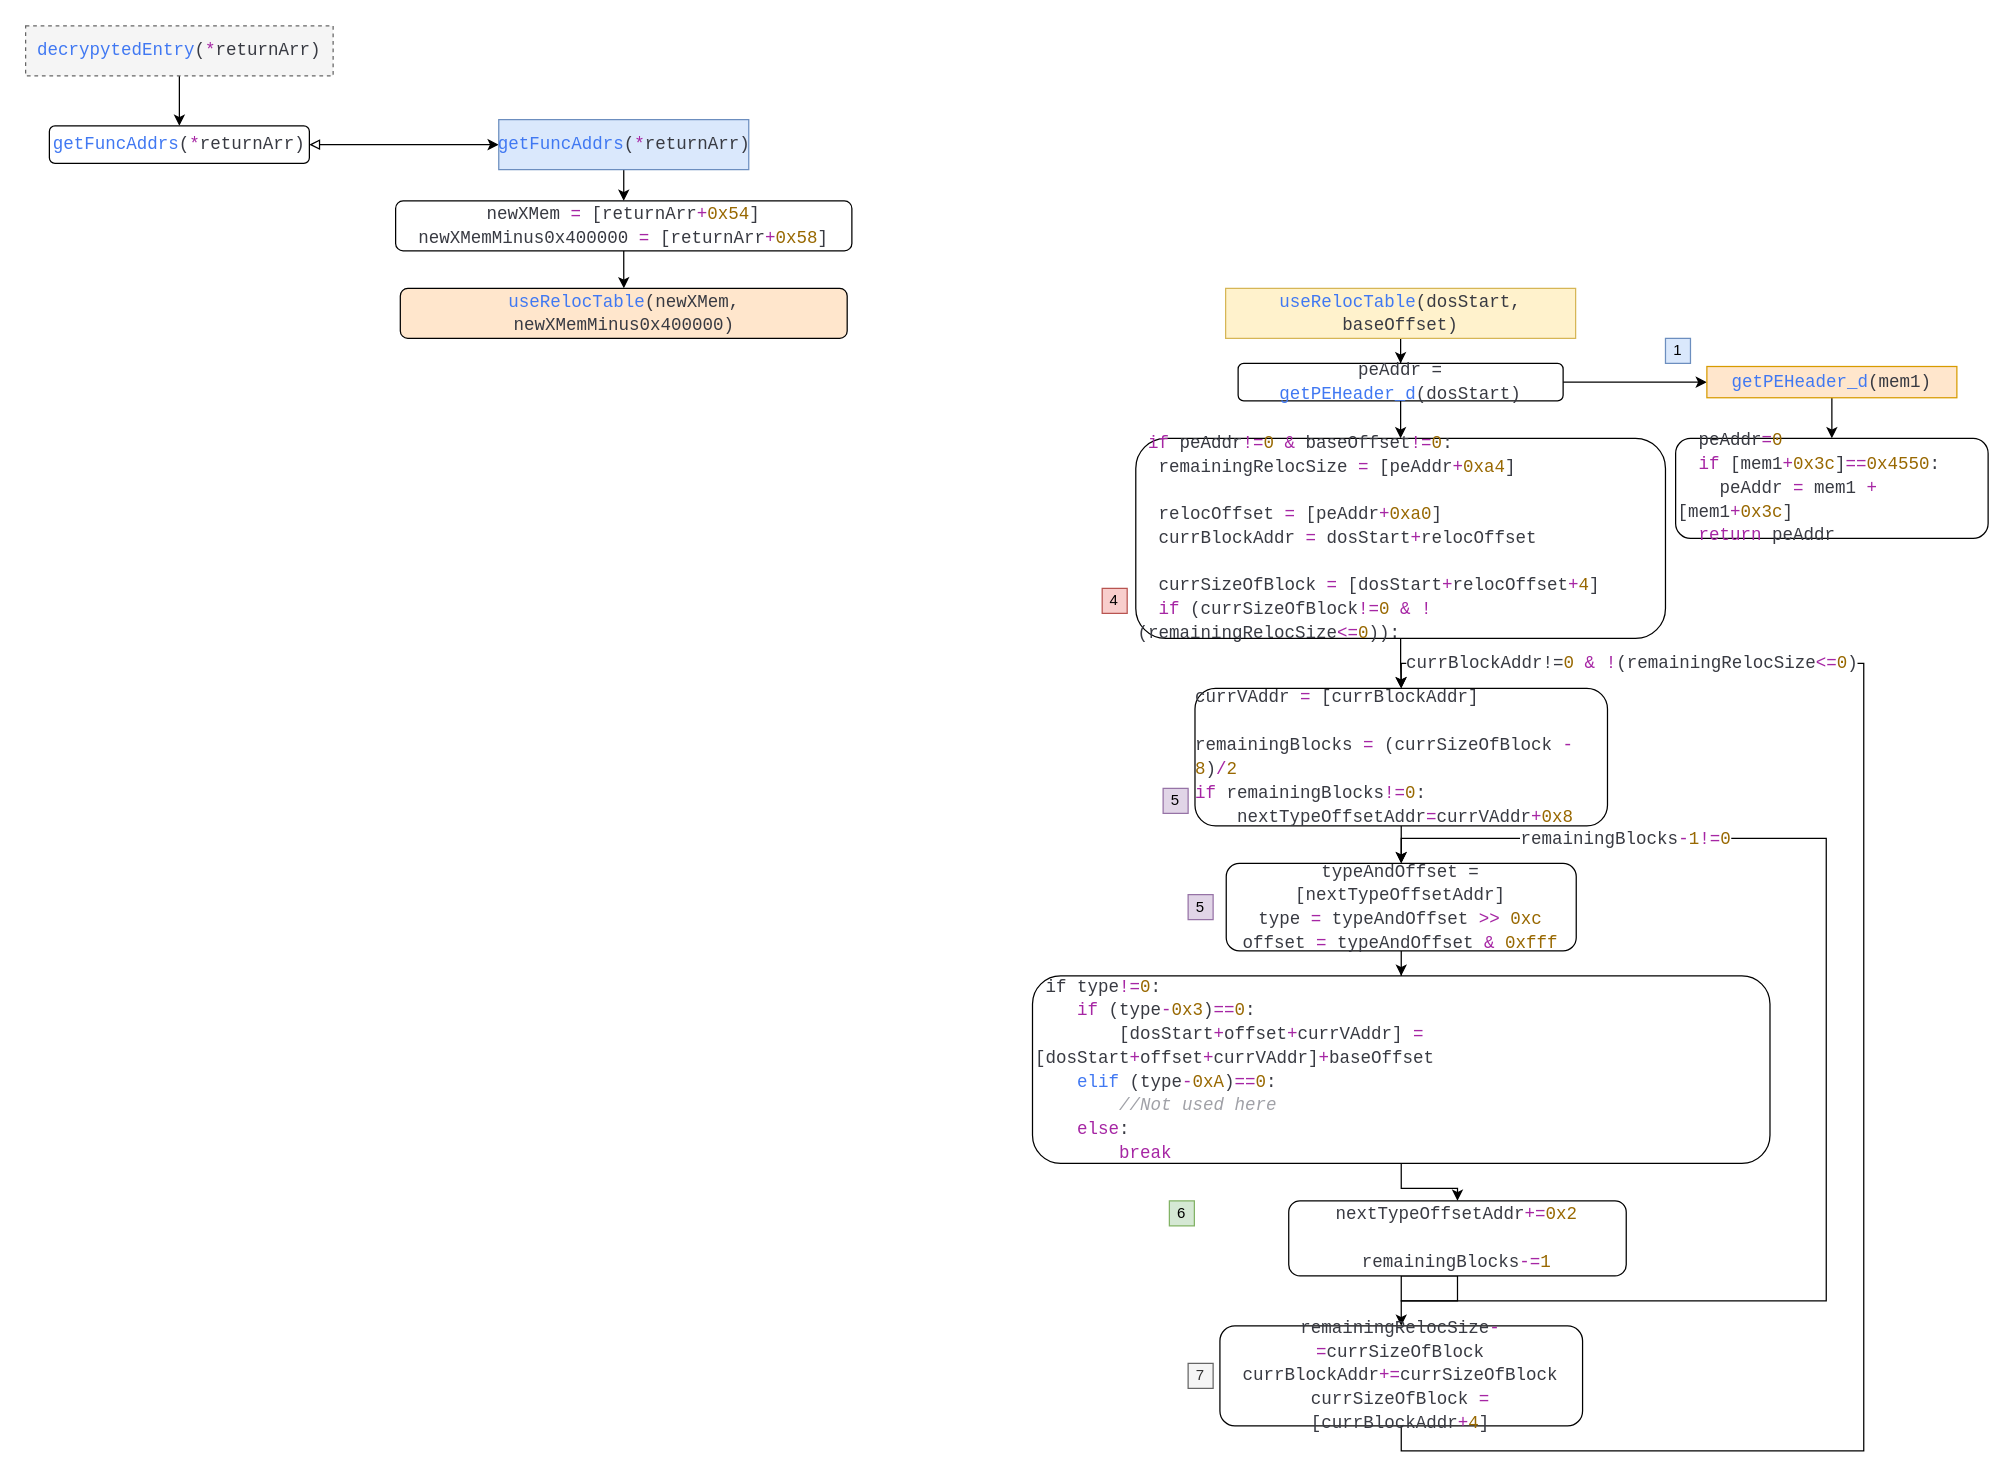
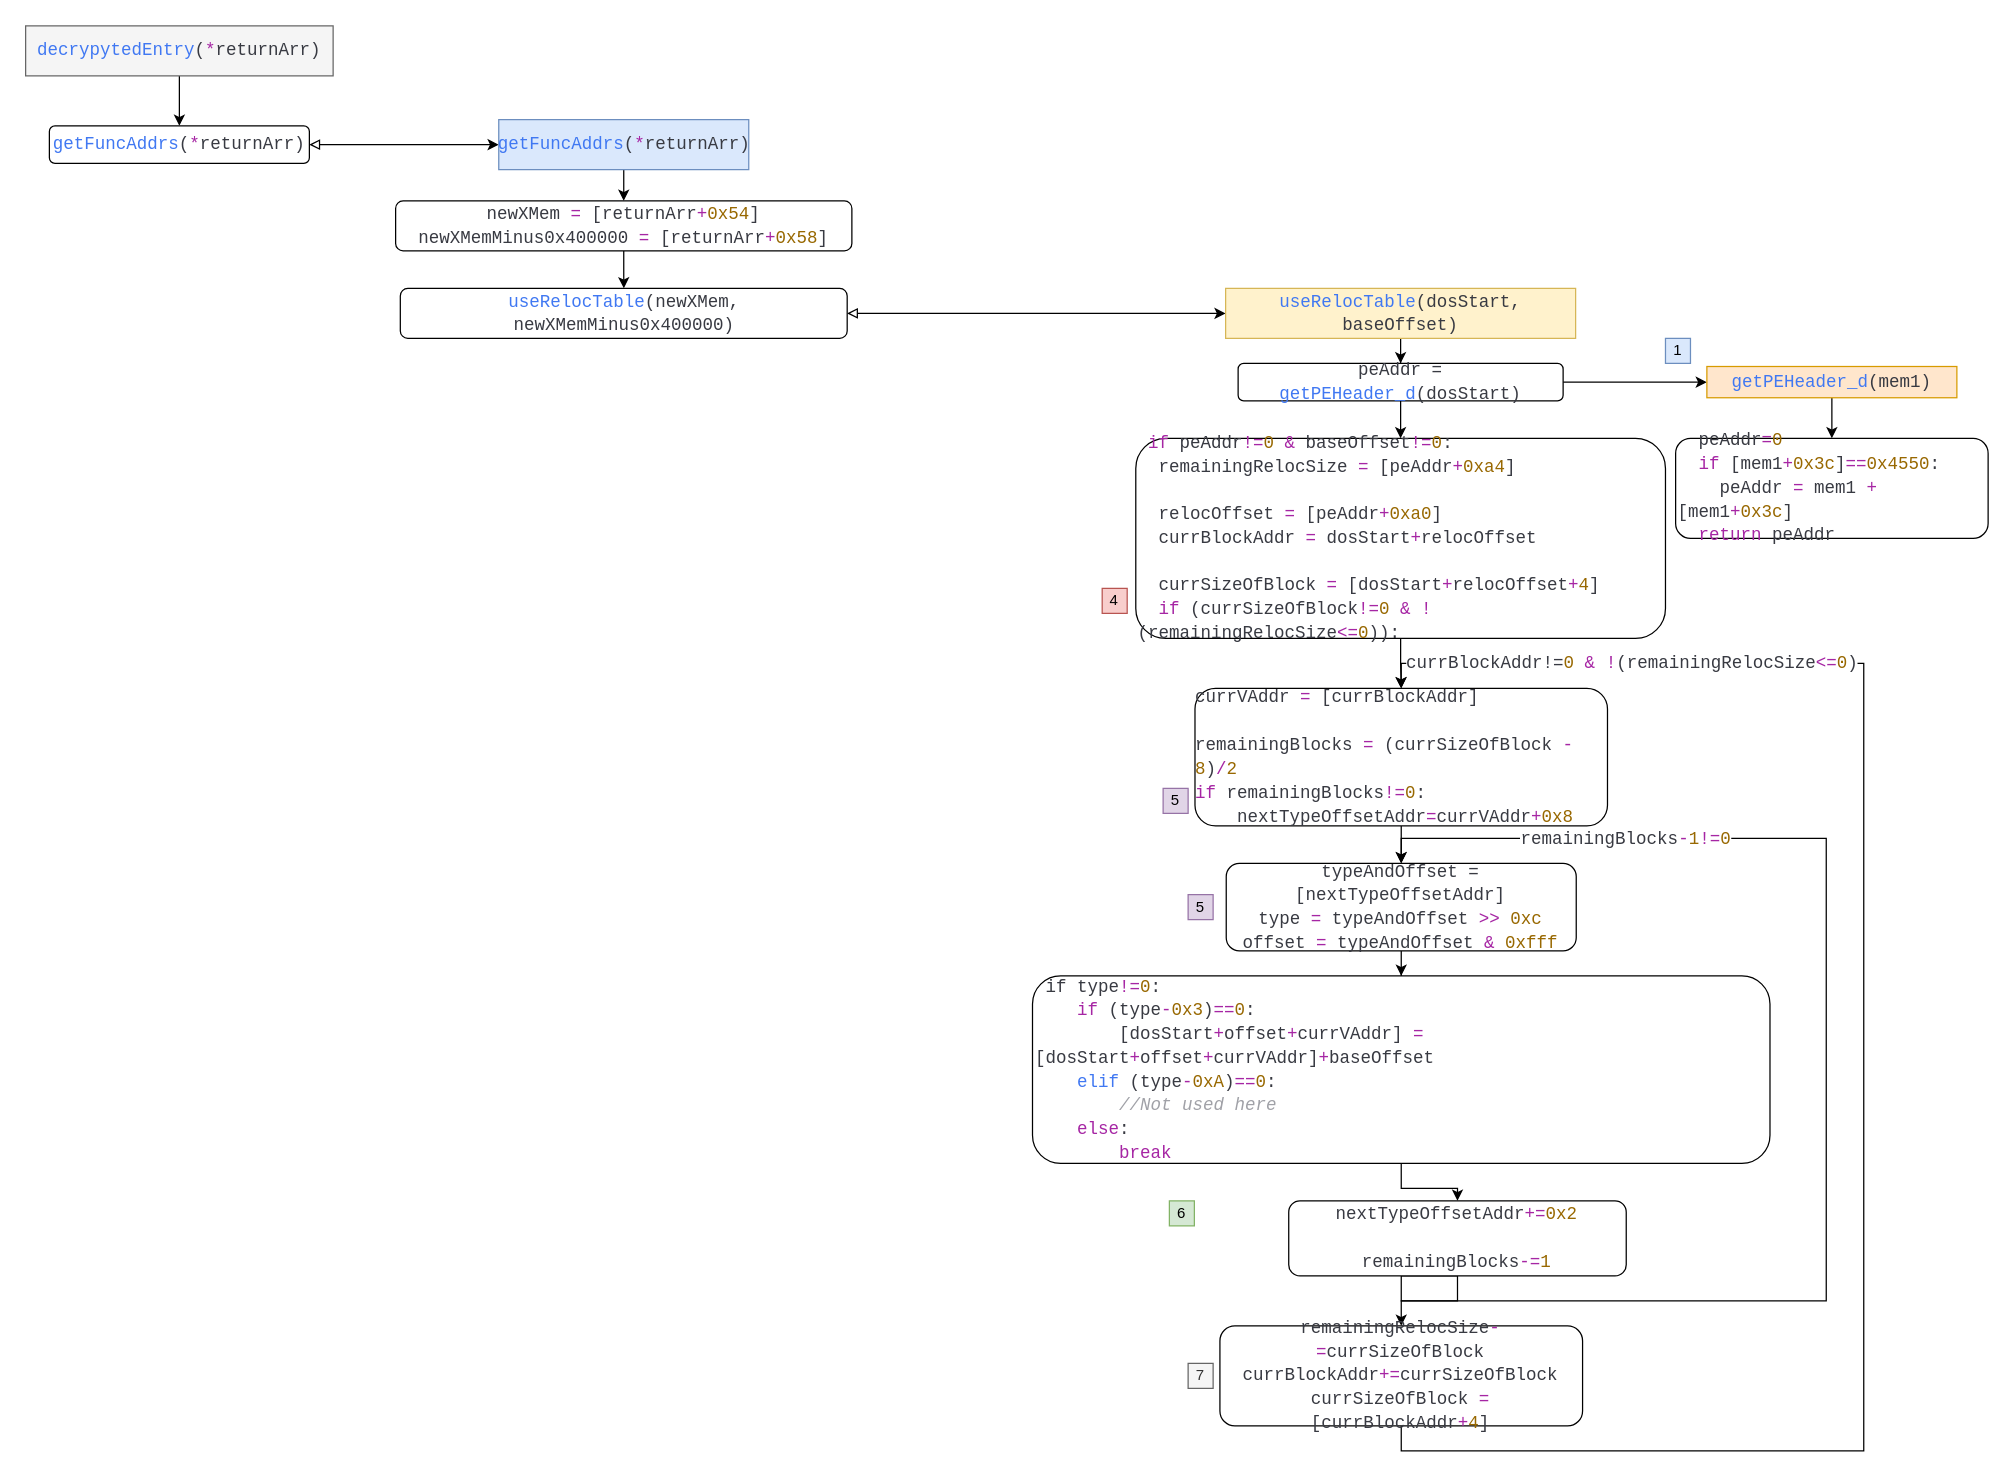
(179, 51) -> (179, 51)
(624, 313) -> (624, 313)
none -> (1038, 313)
